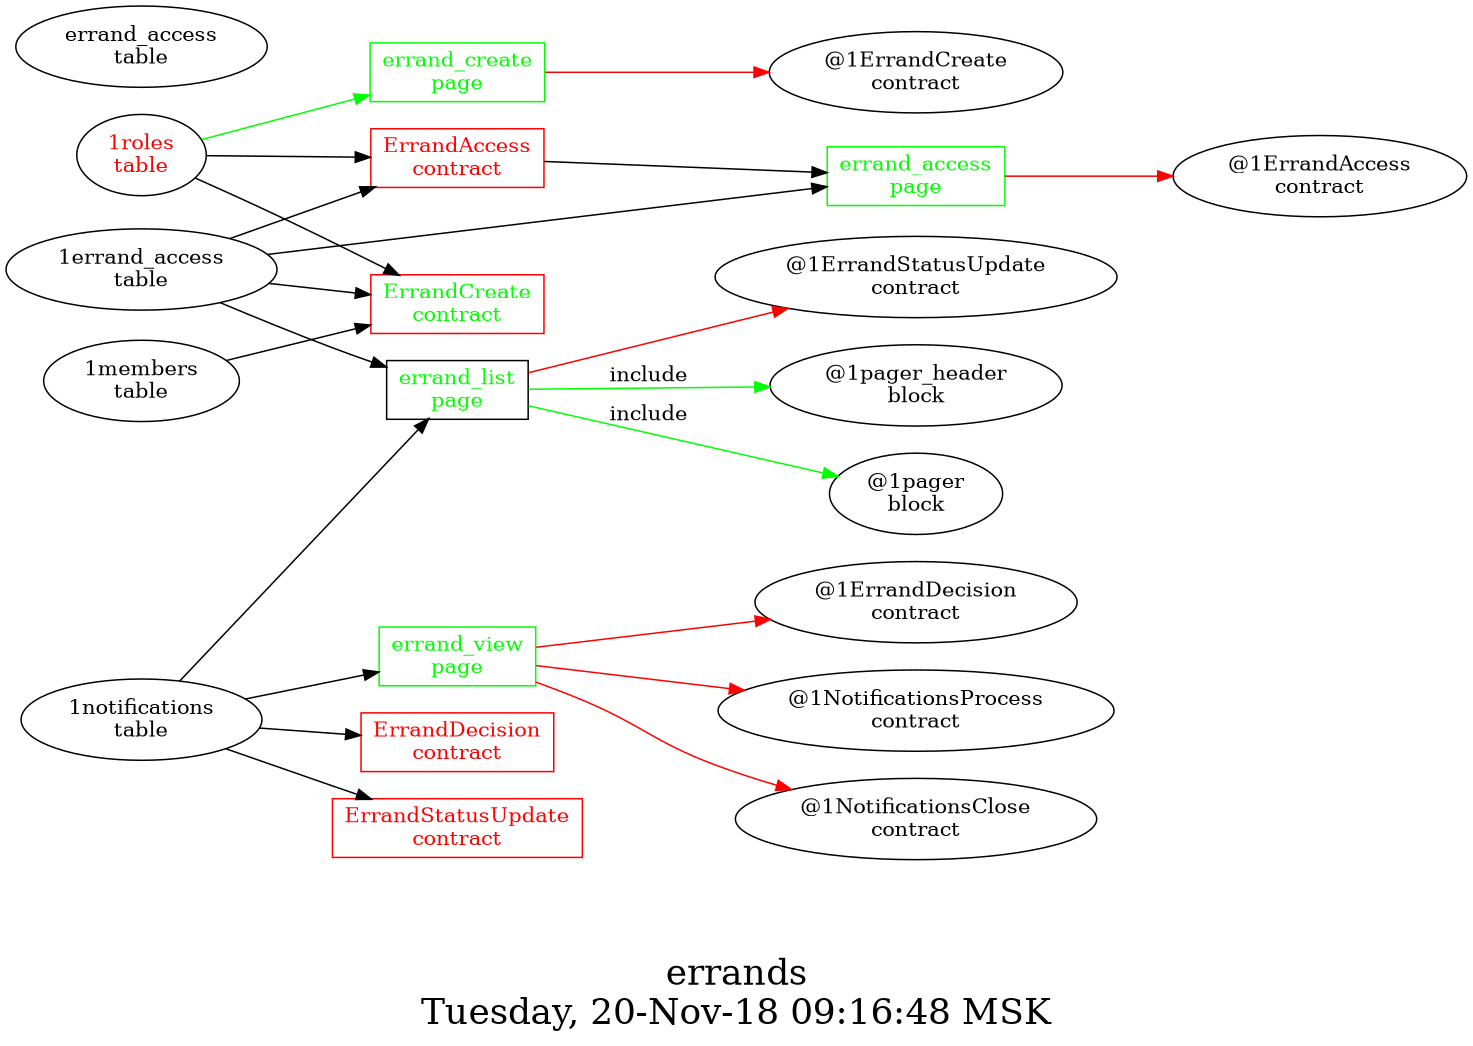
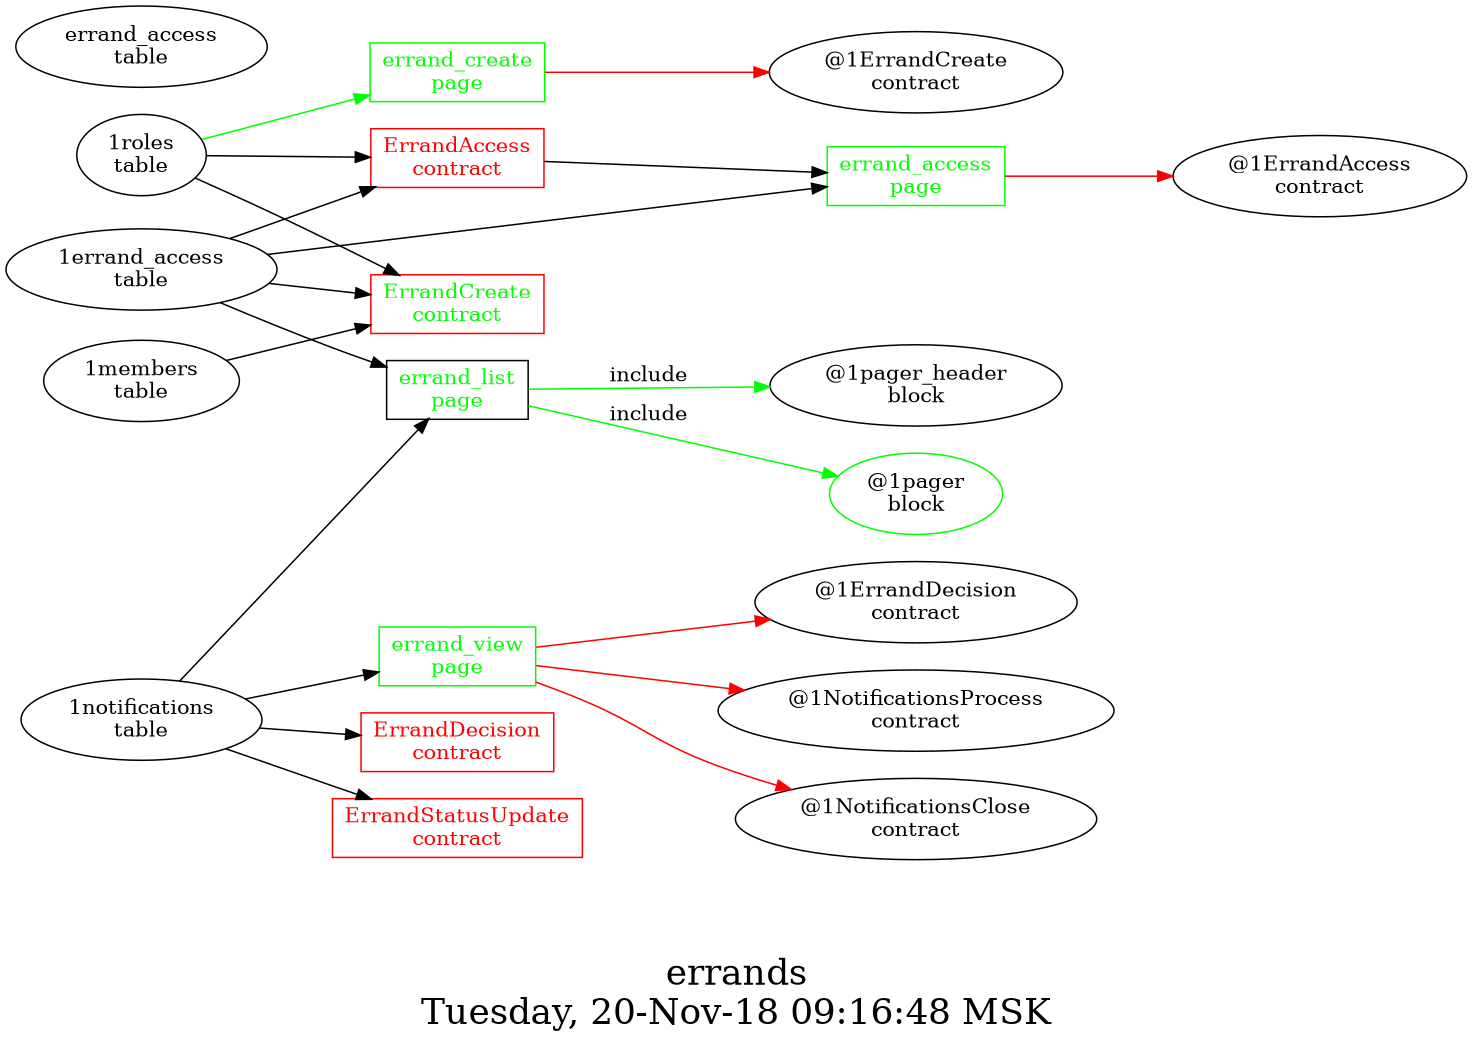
(142, 155) -> (142, 155)
(916, 277) -> none
(916, 494) -> (916, 494)
